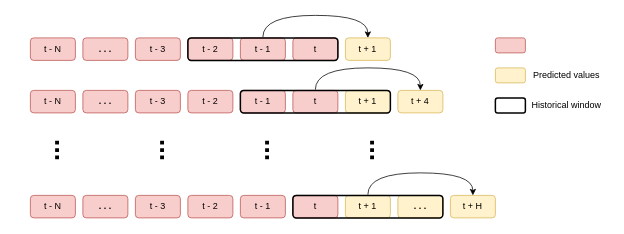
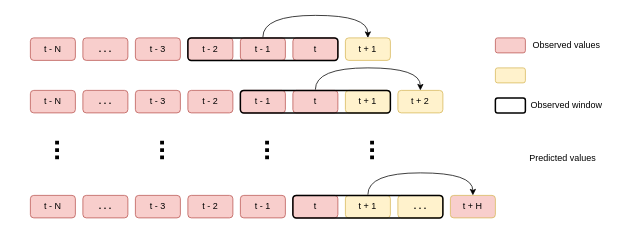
none -> (567, 45)
(567, 75) -> (563, 158)
(420, 102) -> (420, 102)
(567, 105) -> (567, 105)
(473, 207) -> (473, 207)
